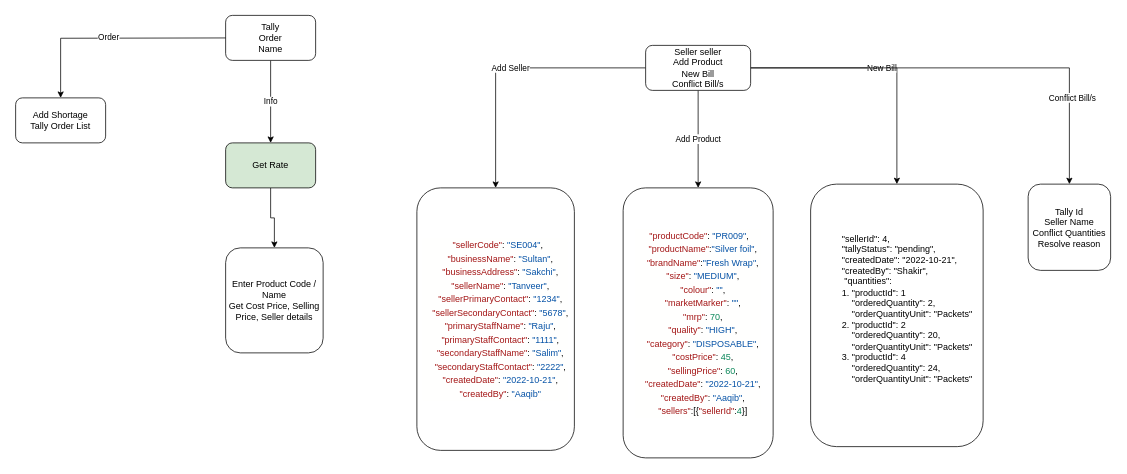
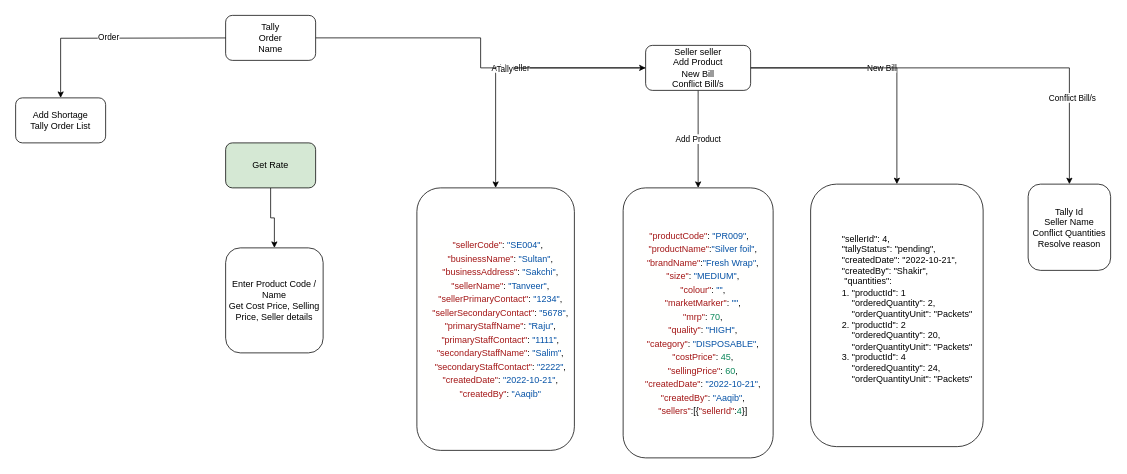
none -> (419, 38)
(270, 99) -> none
